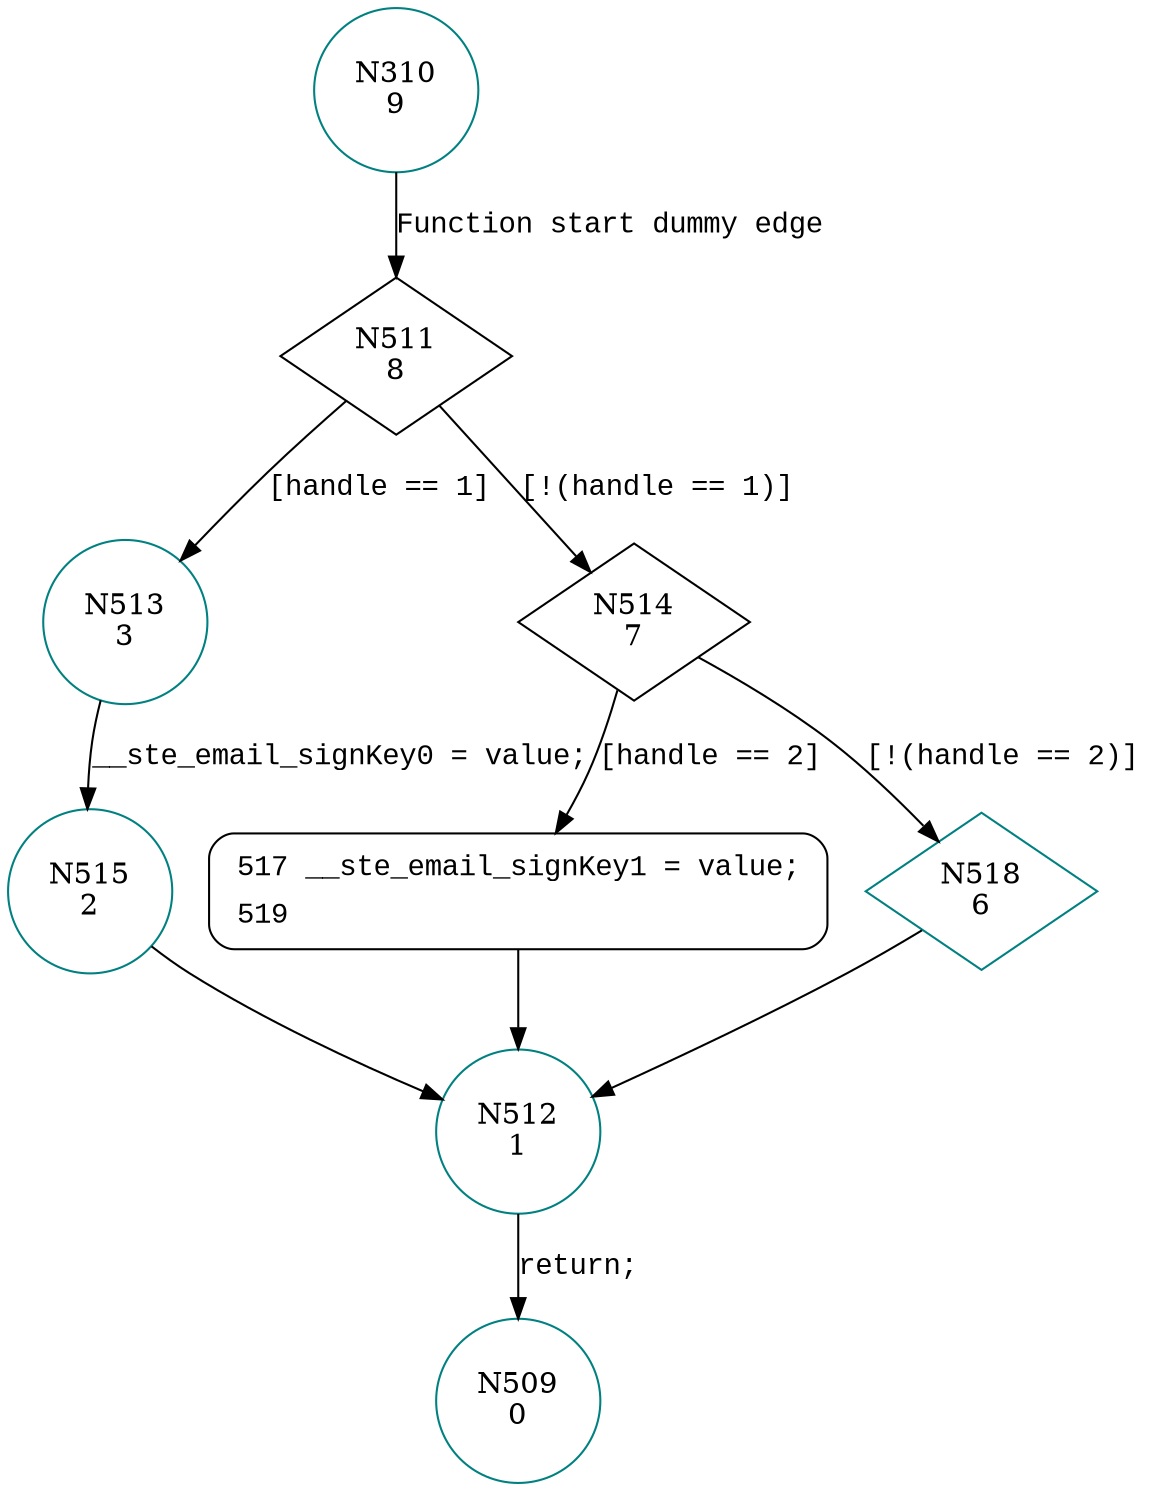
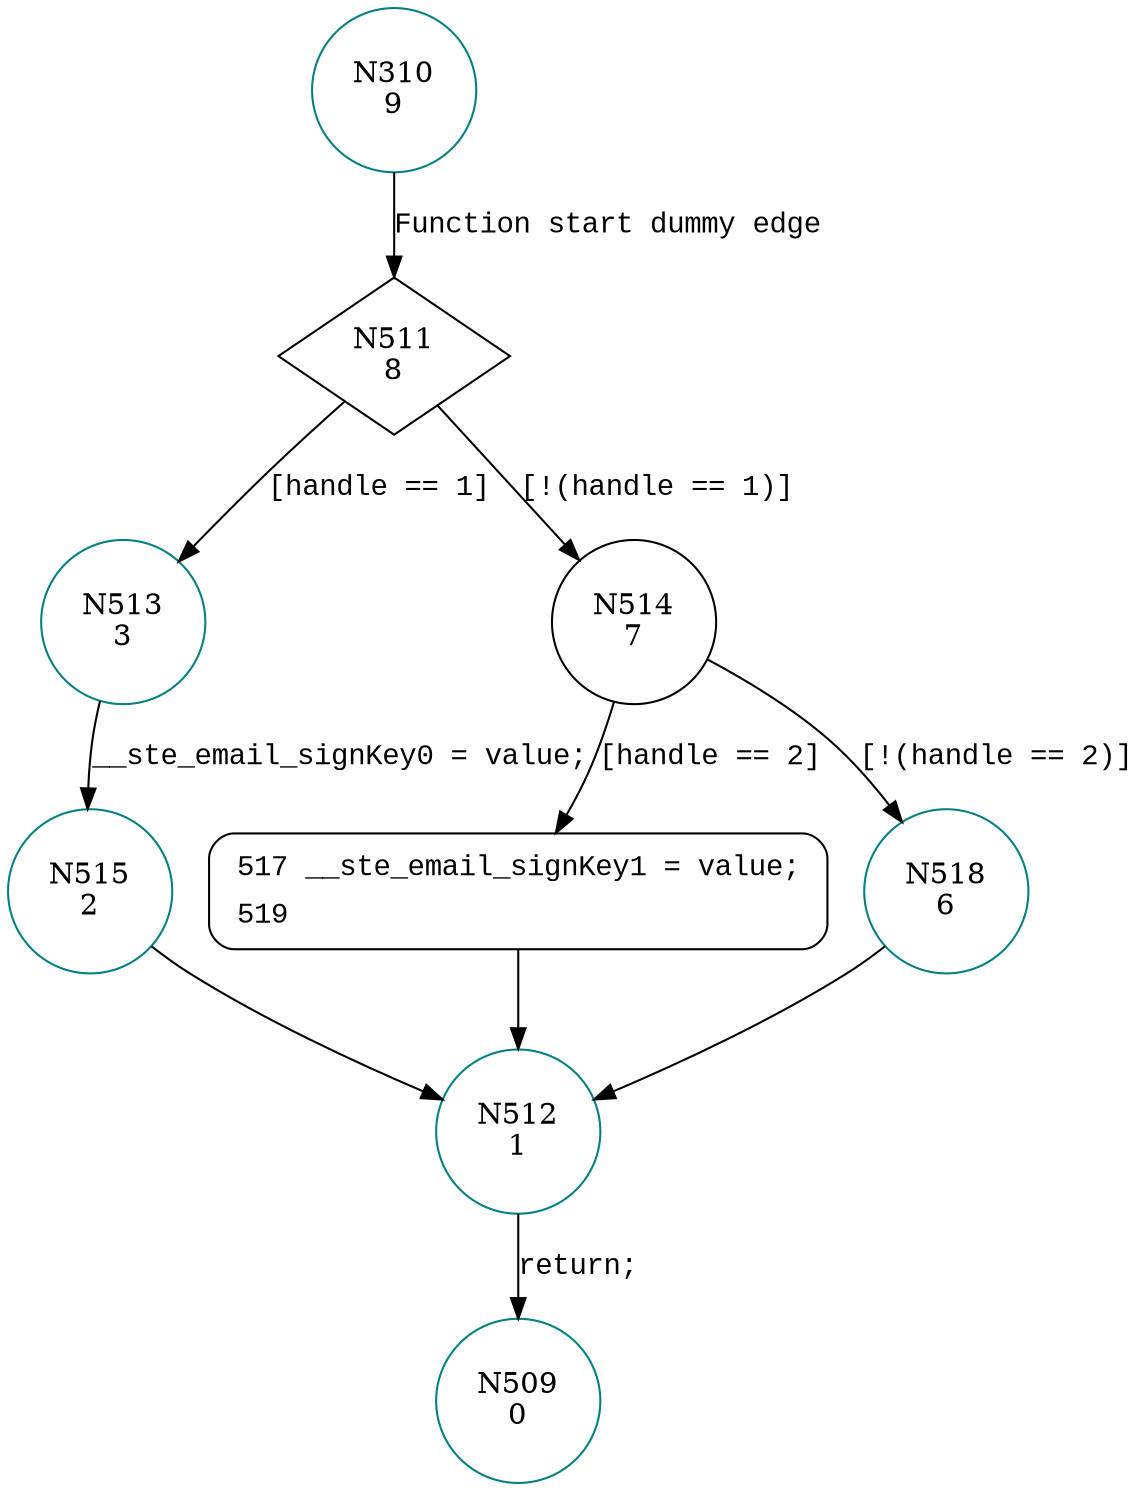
(634, 622) -> (634, 622)
(981, 891) -> (946, 891)
